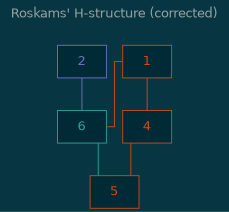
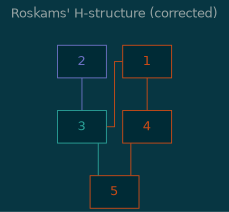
(82, 127) -> (82, 127)
